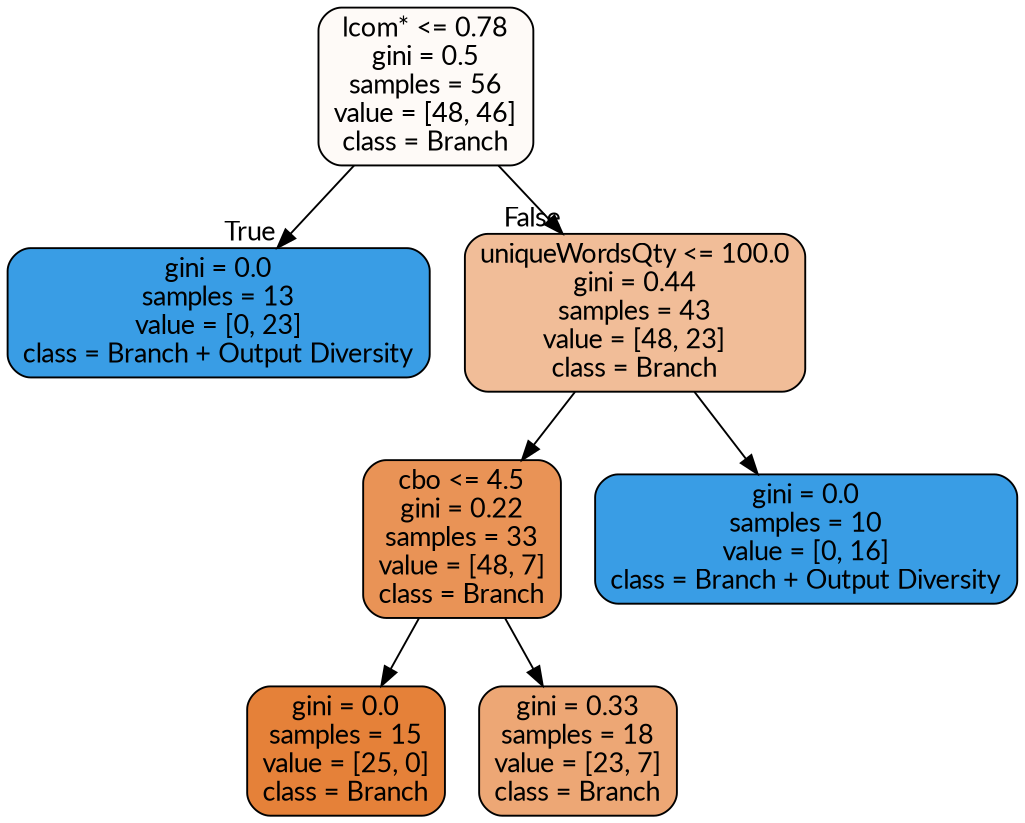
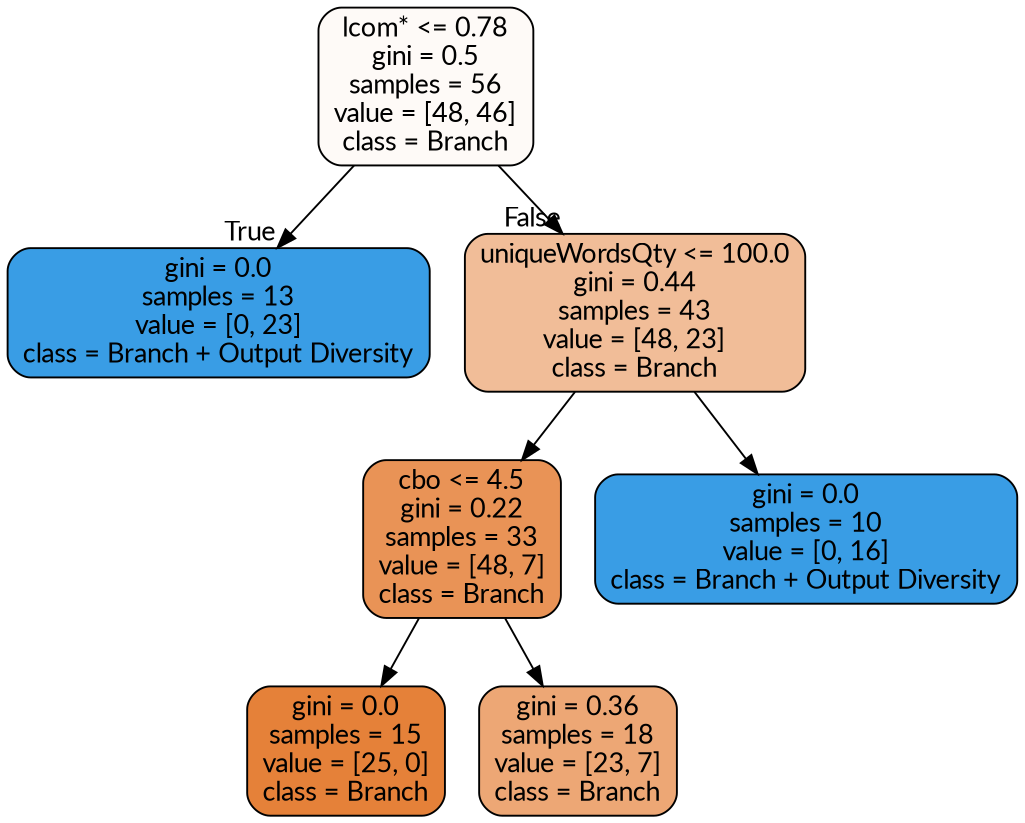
(578, 751) -> (578, 751)
